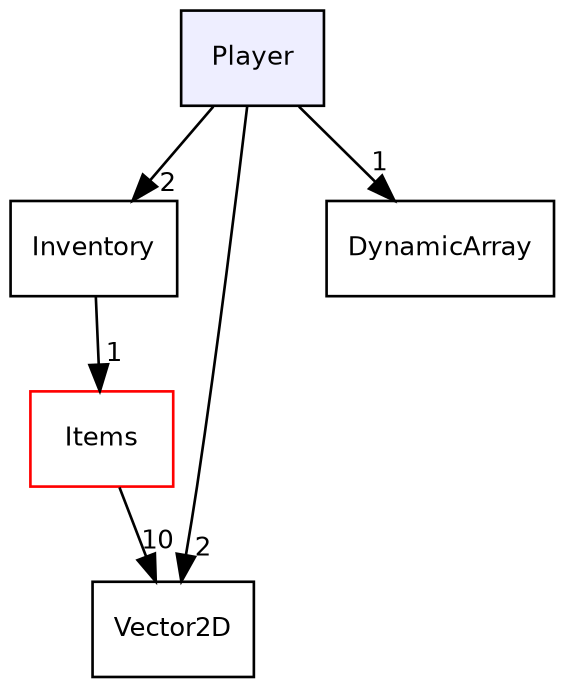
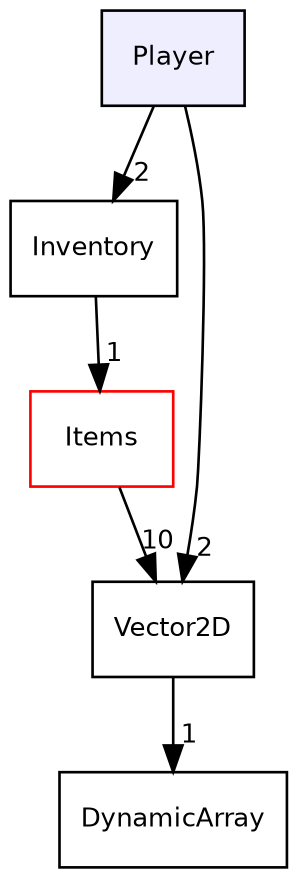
(337, 144) -> (173, 712)
